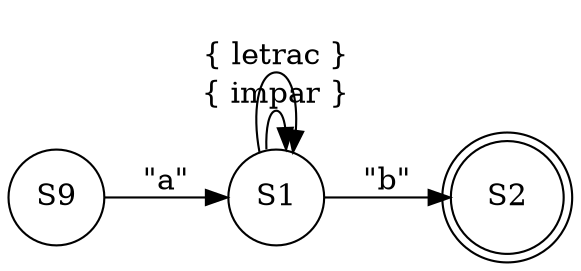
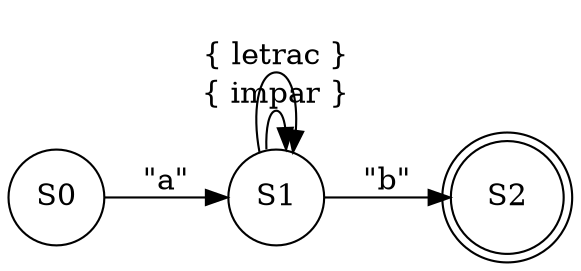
(56, 197) -> (56, 197)
